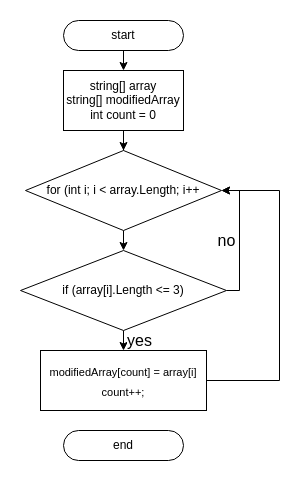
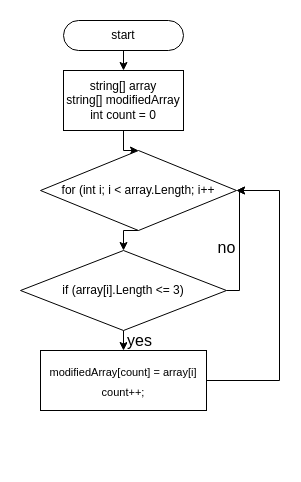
(124, 191) -> (139, 191)
(124, 446) -> none
